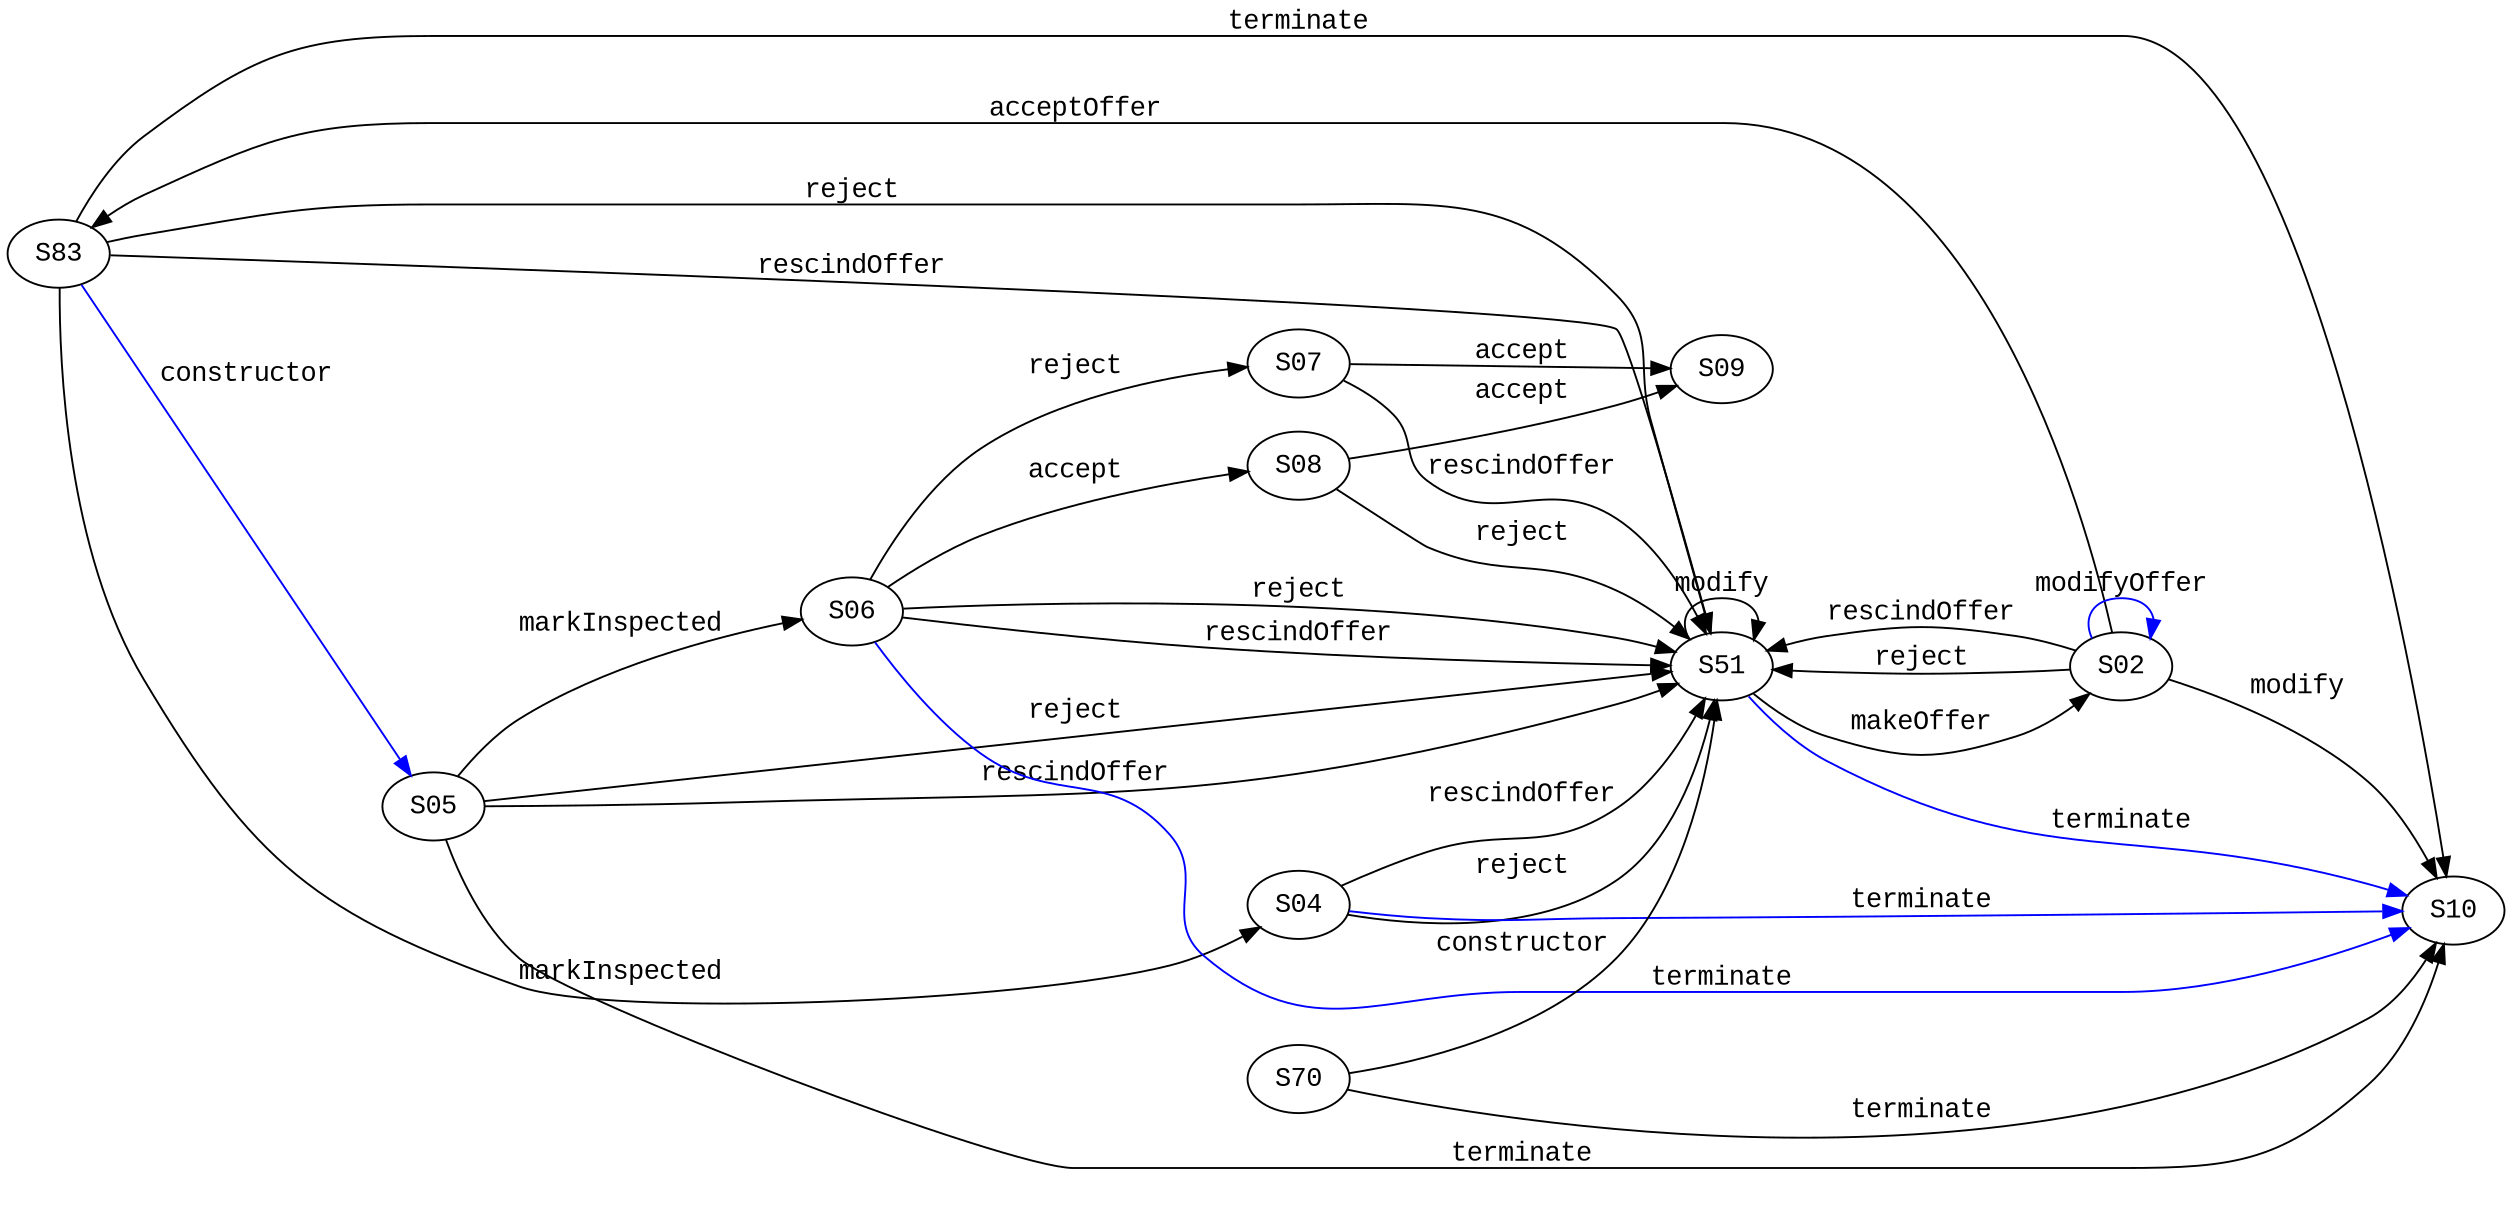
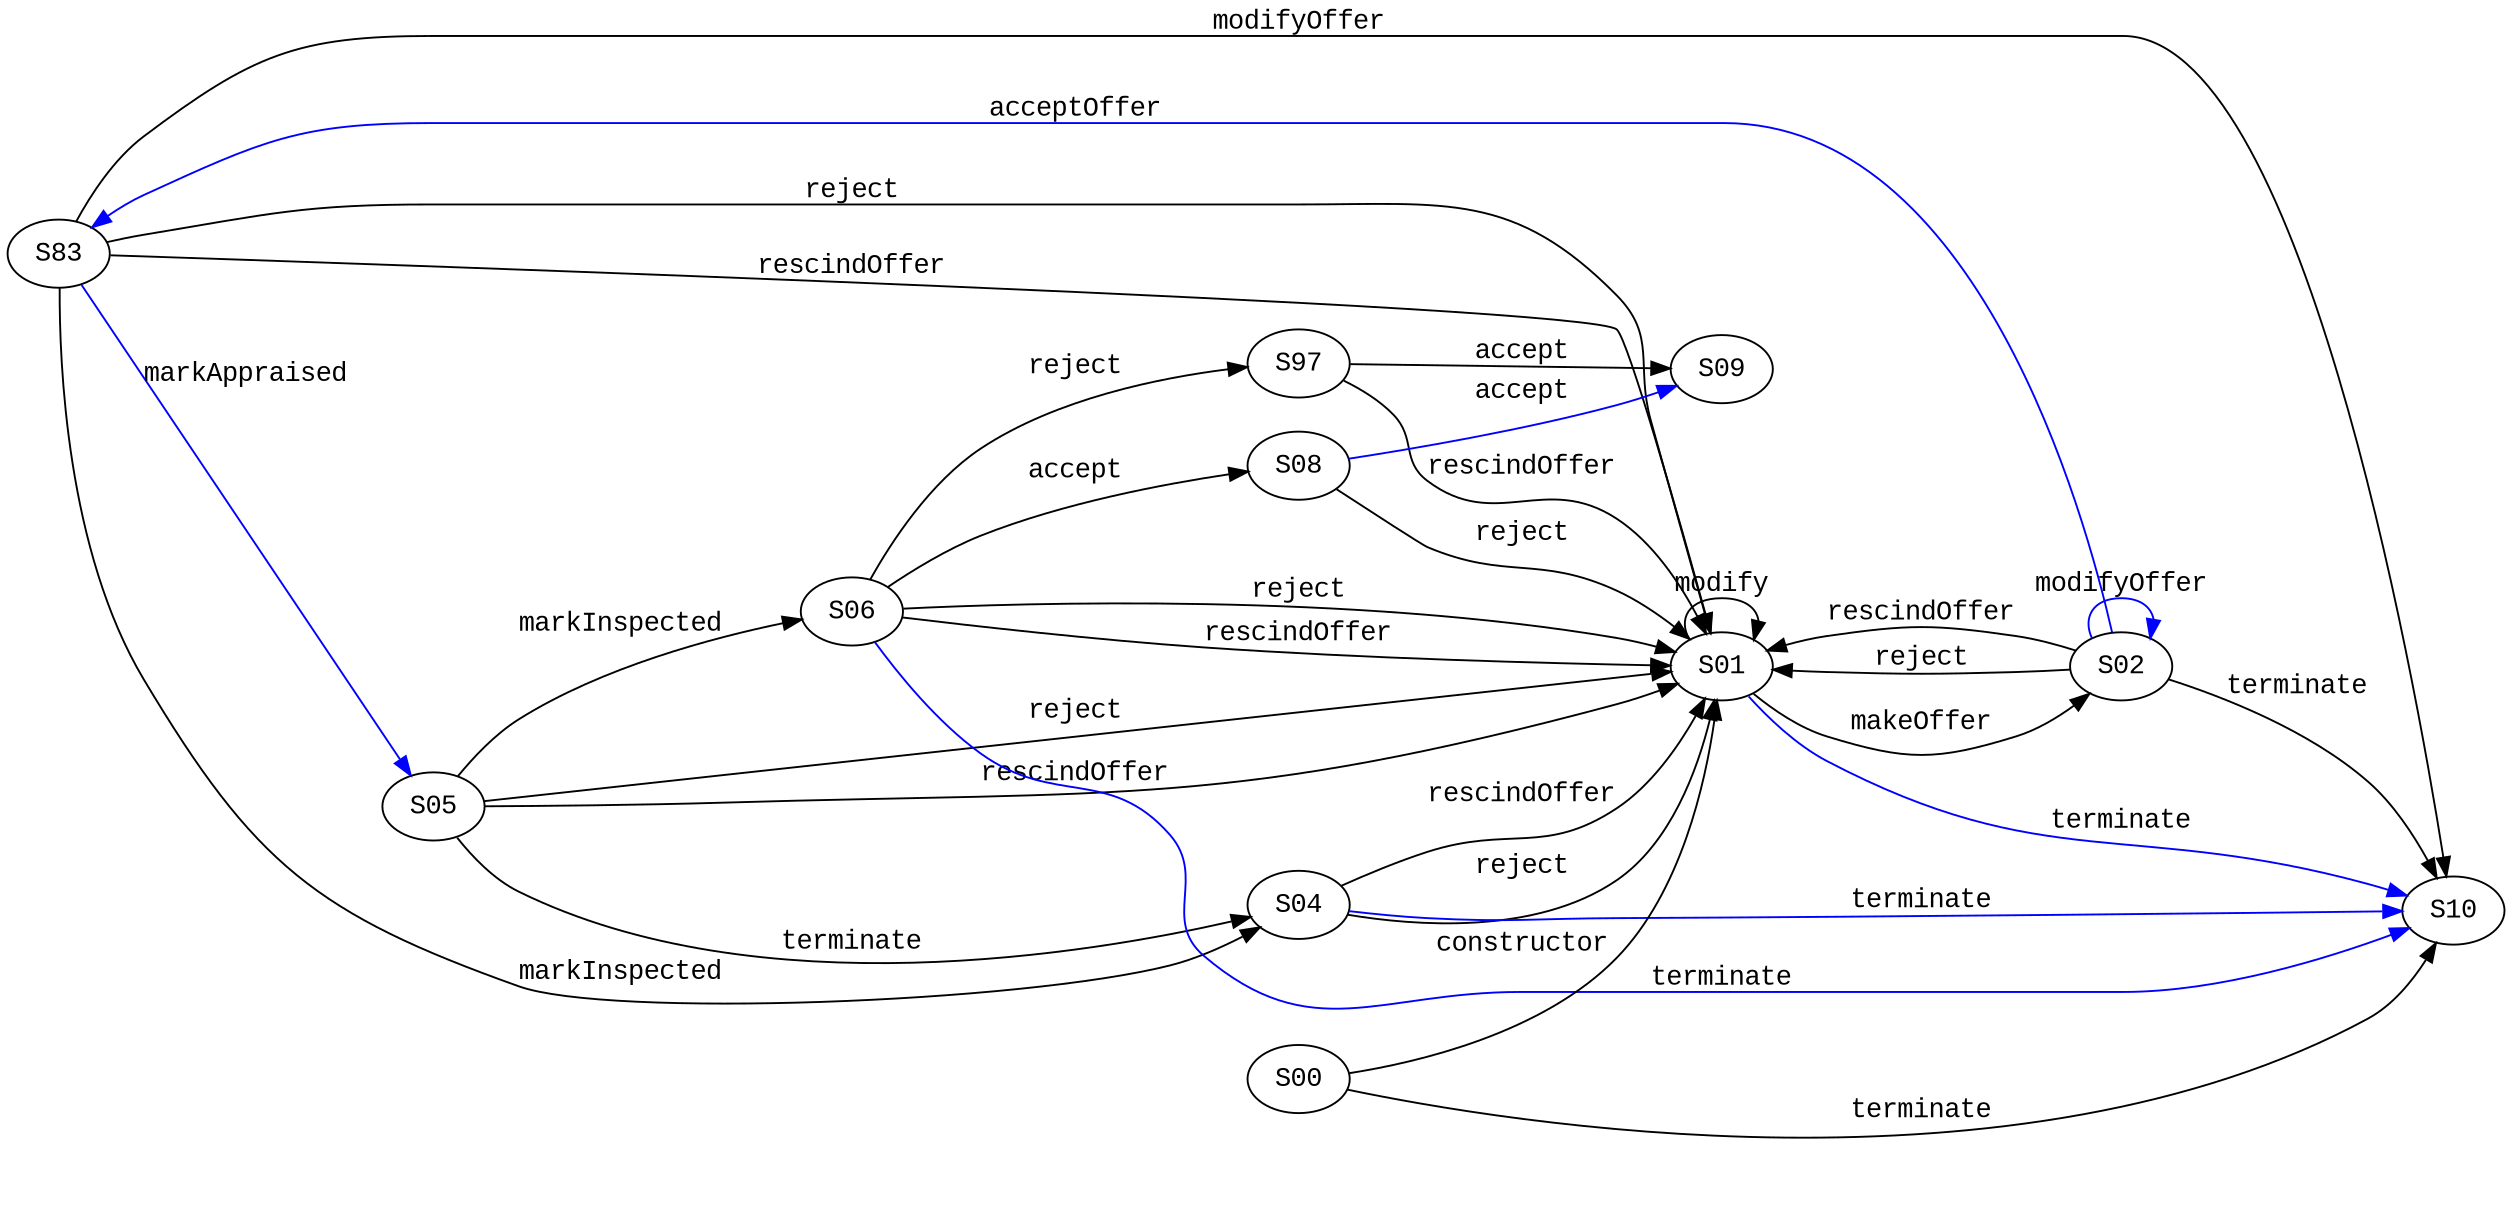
(1299, 22) -> (1299, 22)
(1249, 123) -> (1249, 123)
(1299, 363) -> (1299, 363)
(246, 374) -> (246, 374)
(1505, 431) -> (1505, 431)
(1722, 666) -> (1722, 666)
(2297, 686) -> (2297, 686)
(1299, 1079) -> (1299, 1079)
(1436, 1168) -> (830, 962)
